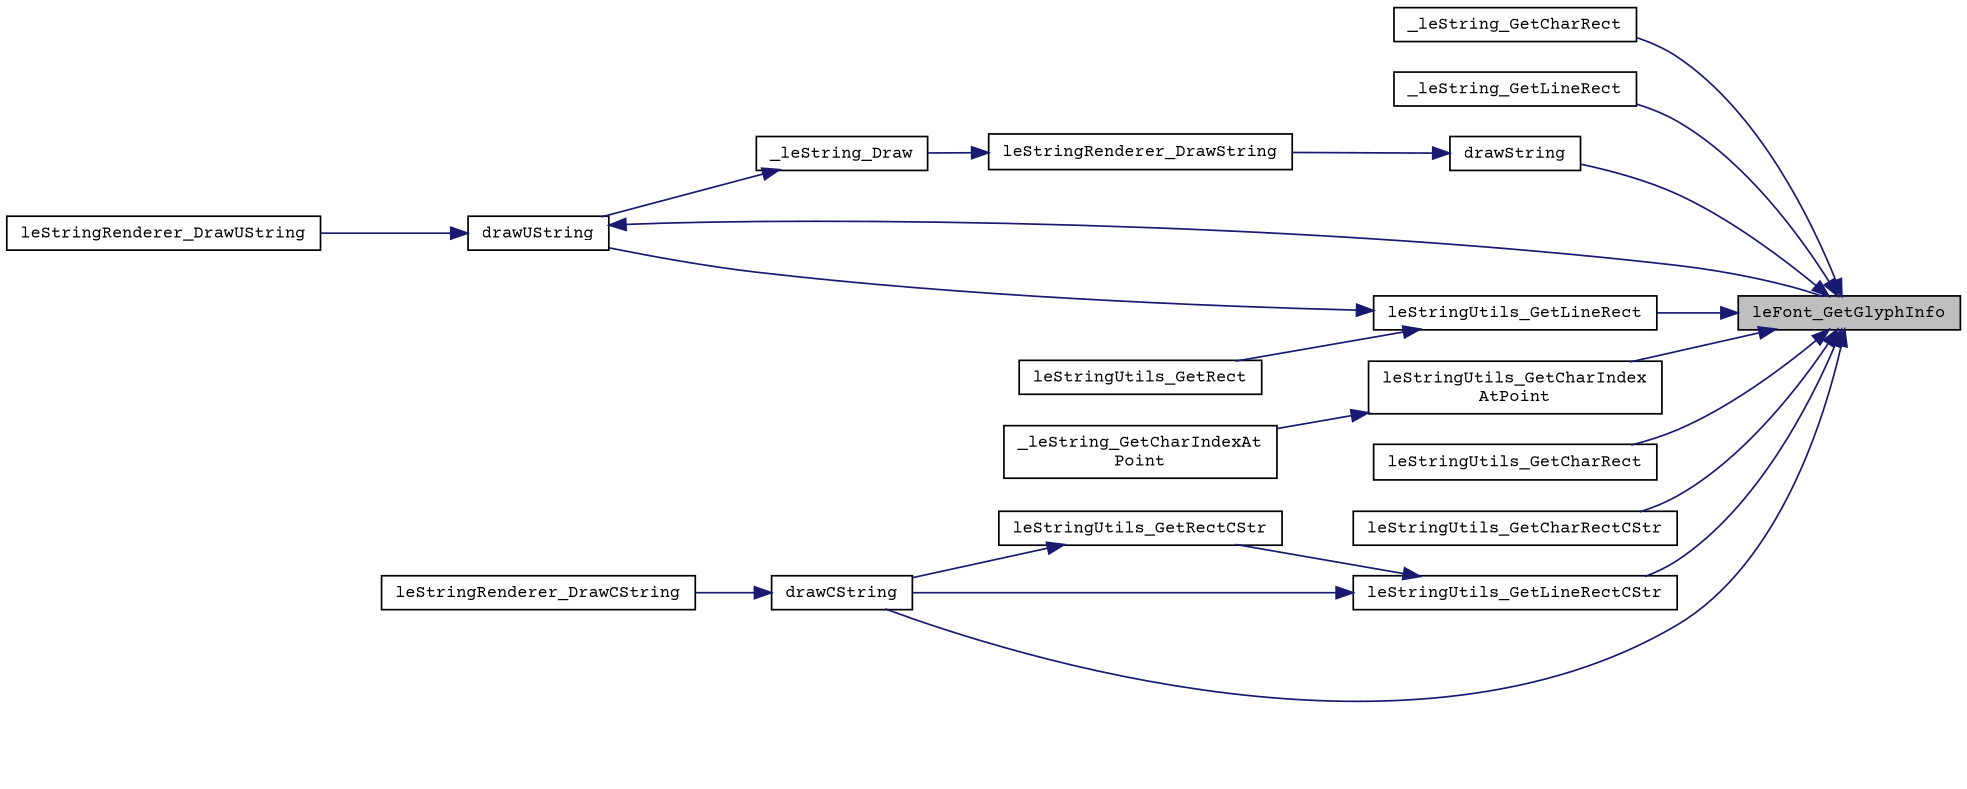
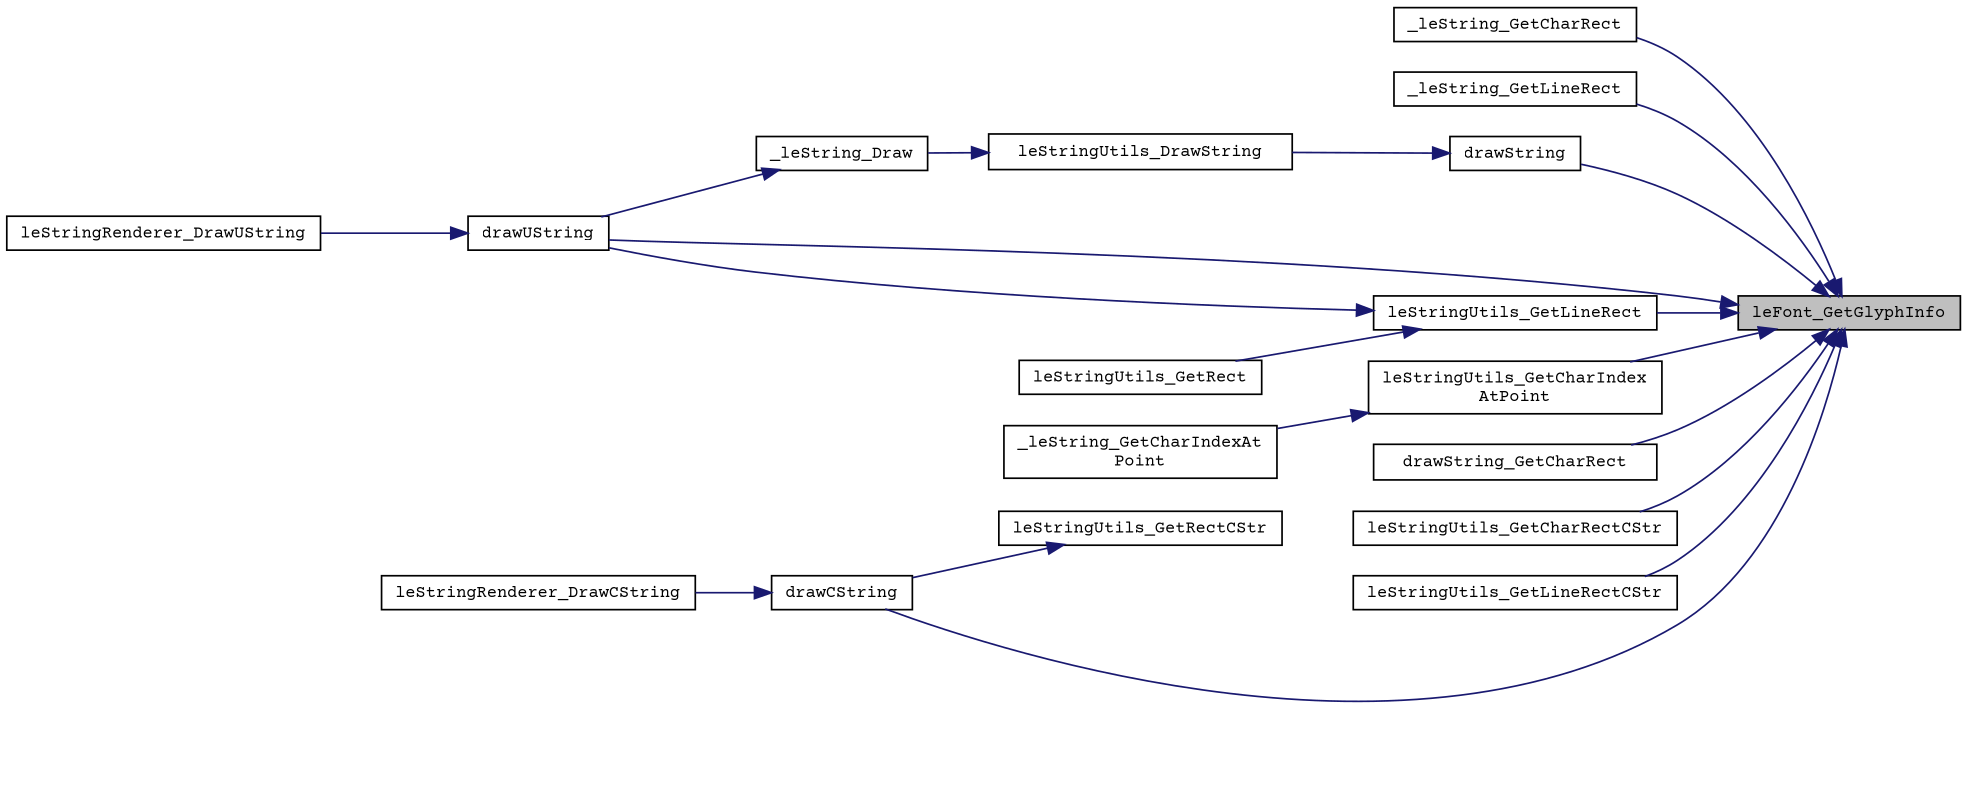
(1140, 152) -> (1140, 152)
(1227, 231) -> (1166, 258)
(1515, 462) -> (1515, 462)
(1319, 559) -> none
(1124, 593) -> none
